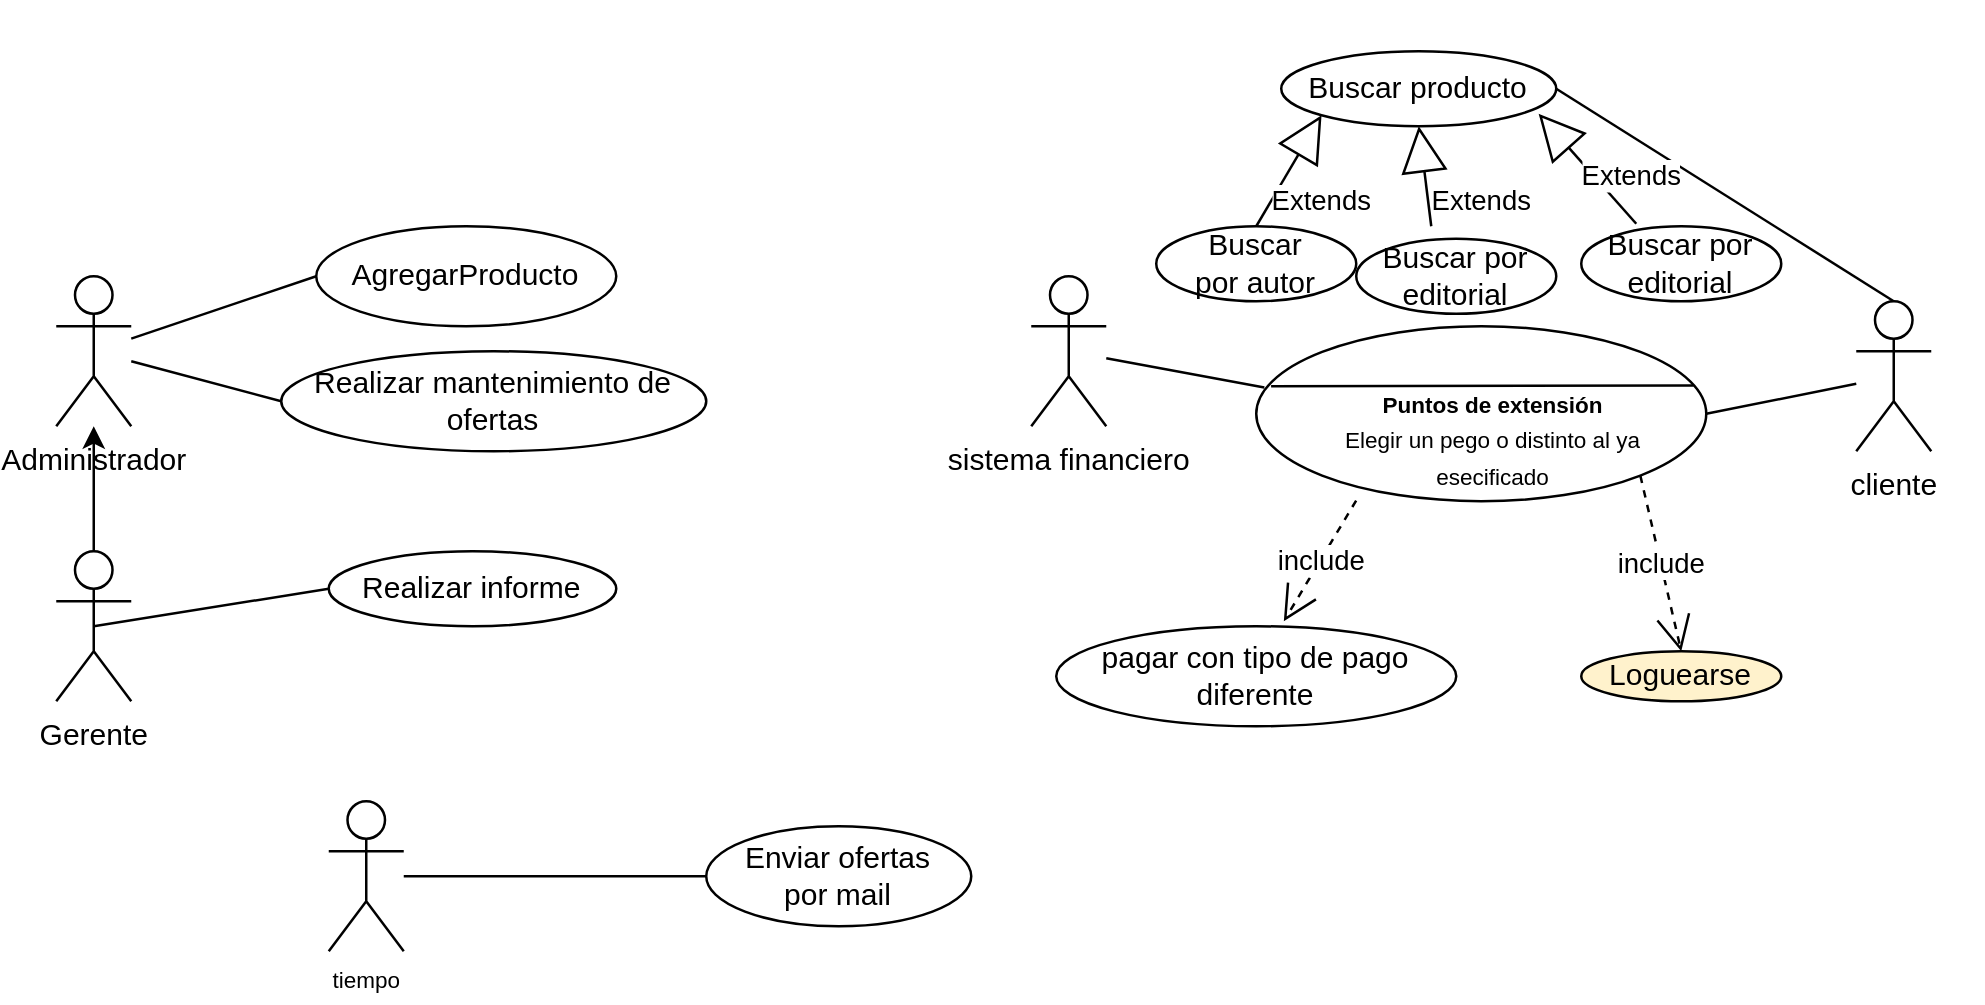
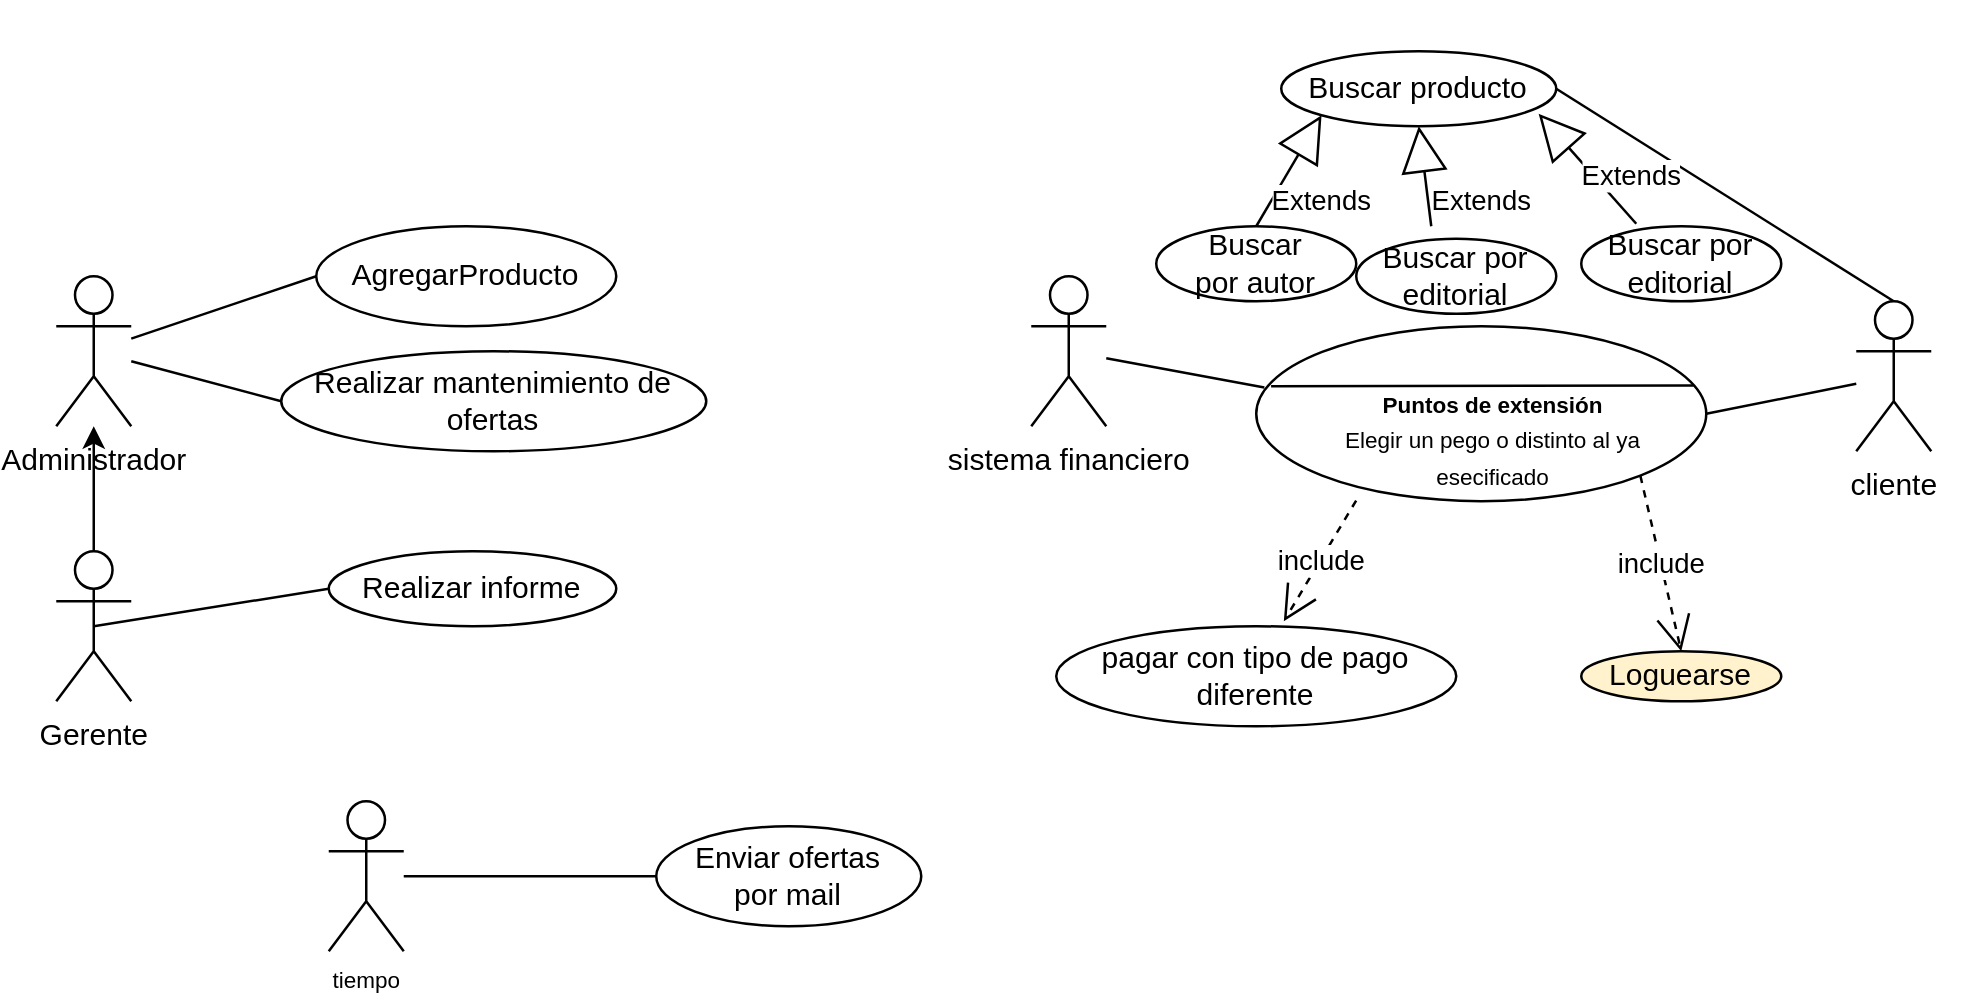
(839, 876) -> (789, 876)
